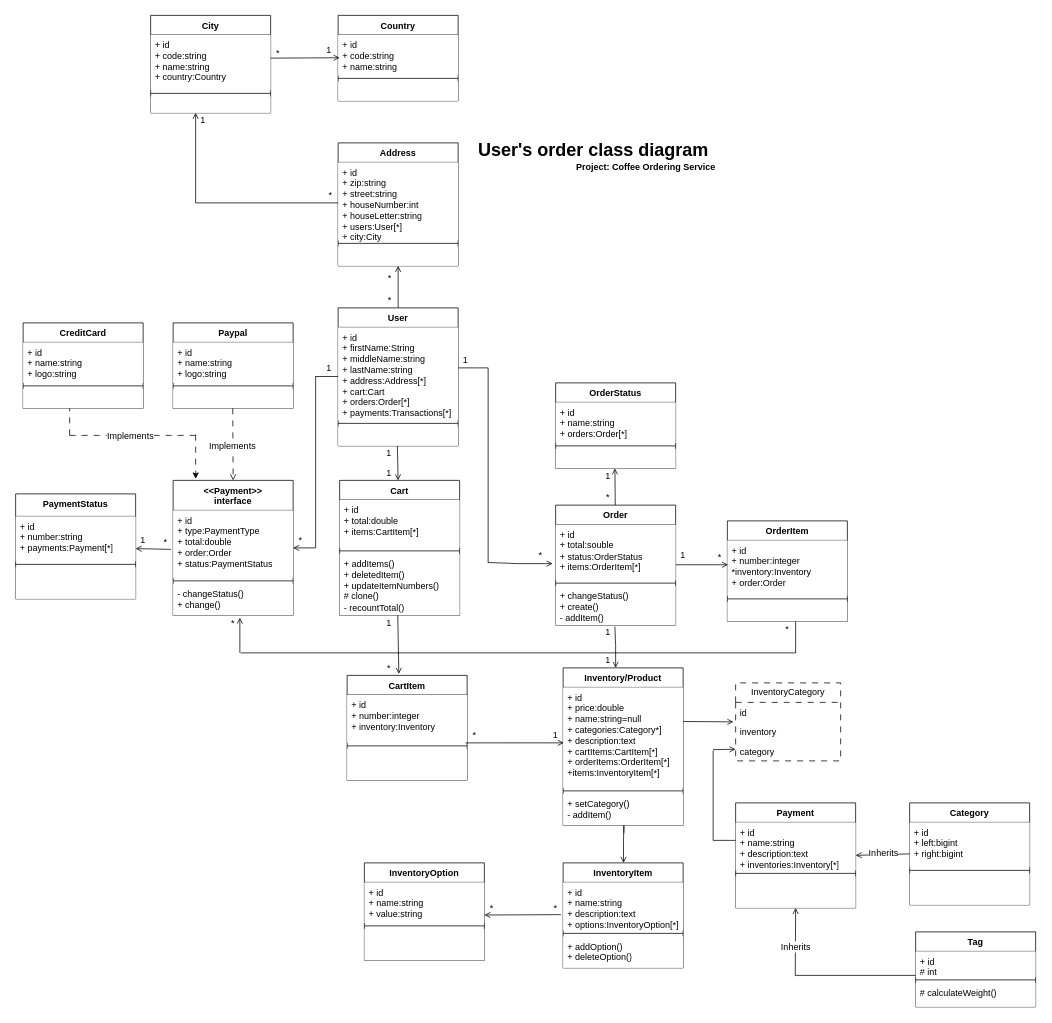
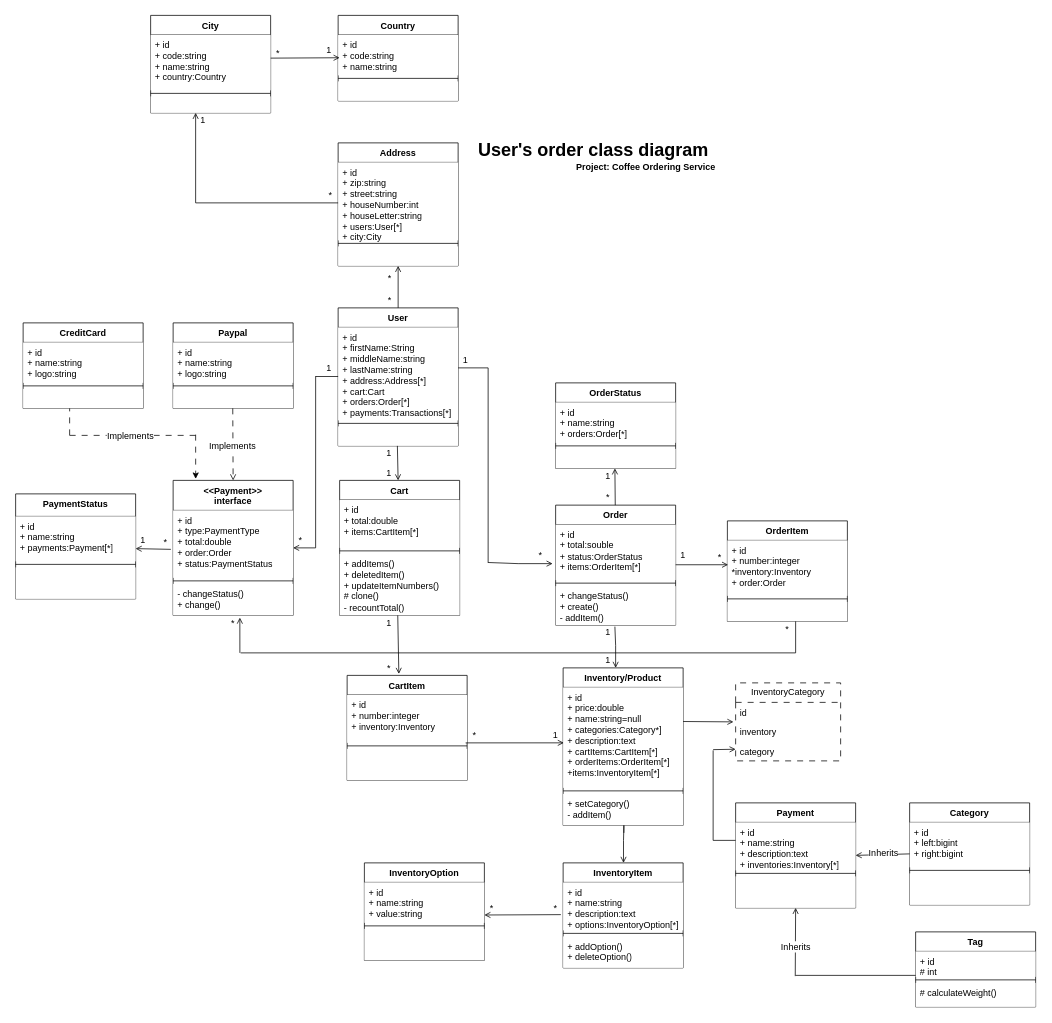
(70, 538) -> (70, 538)
